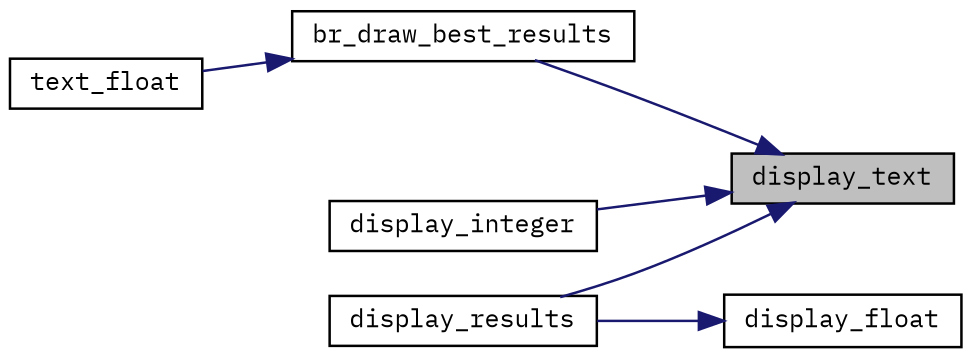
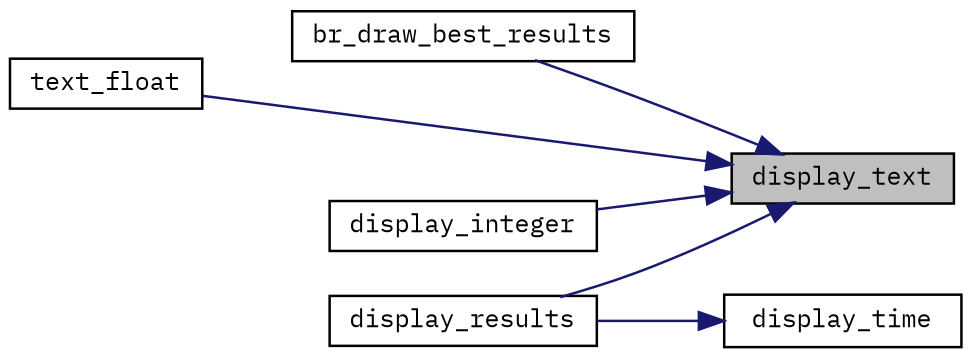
(235, 67) -> (455, 129)
(843, 321) -> (843, 321)
